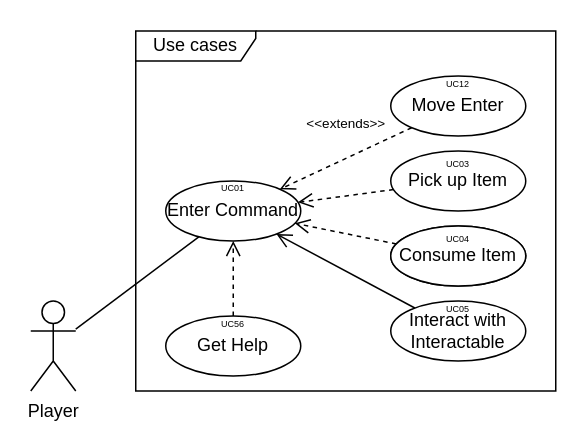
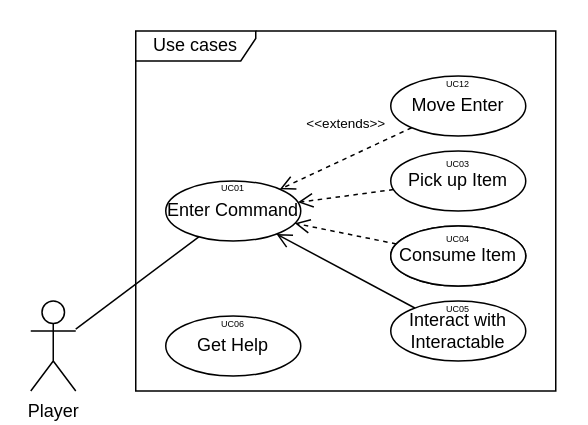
(233, 280) -> none
(233, 322) -> (233, 322)
